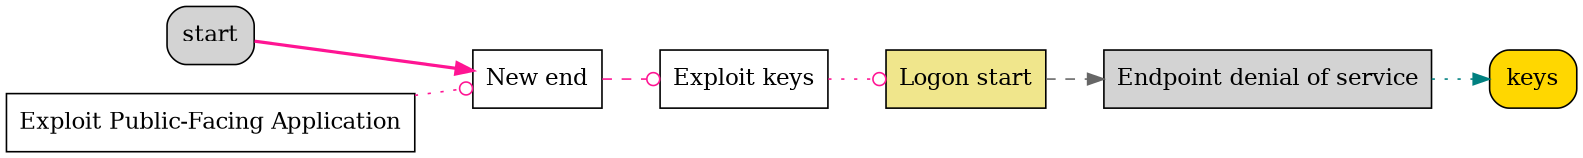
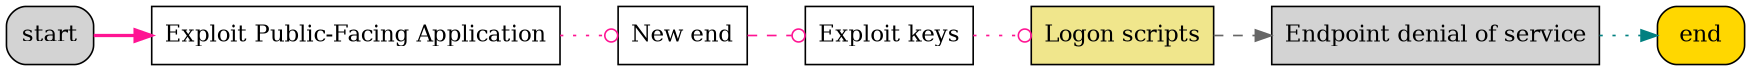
(355, 55) -> (114, 36)
(966, 79) -> (1122, 36)
(1533, 79) -> (1701, 36)
